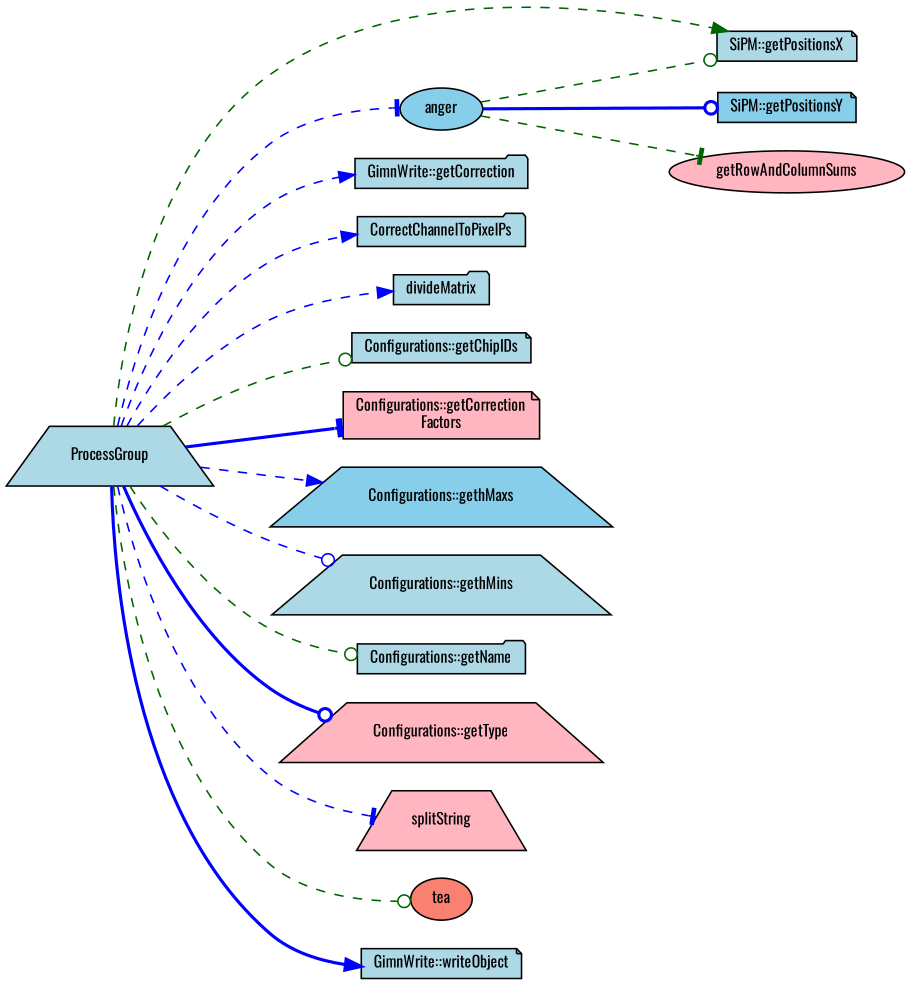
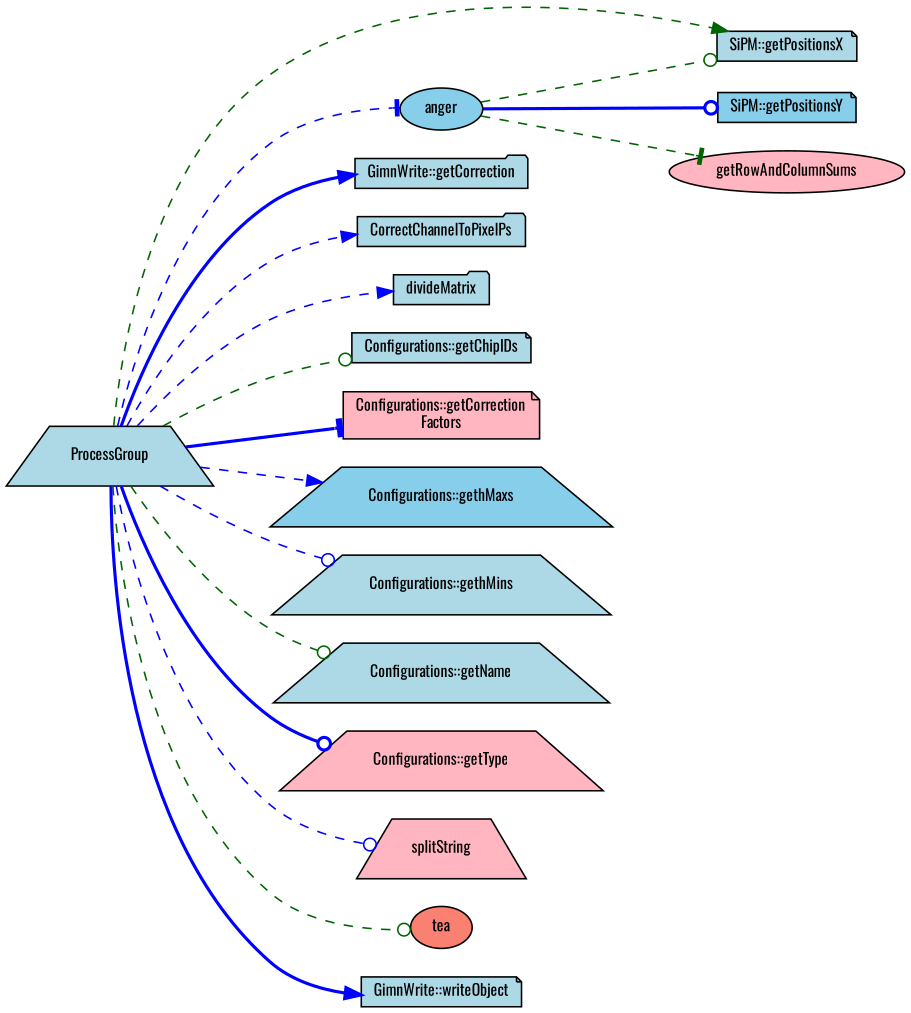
(200, 273) -> (200, 273)
(441, 659) -> (441, 673)
(198, 690) -> (191, 704)
